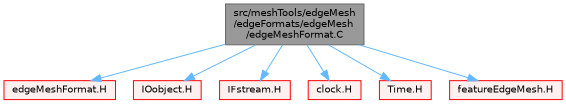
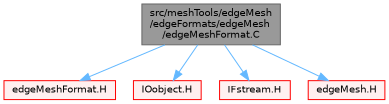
(335, 90) -> none
(405, 90) -> none
(506, 90) -> (347, 90)
